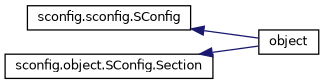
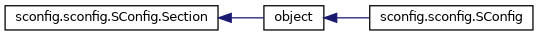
(231, 34) -> (353, 18)
(109, 66) -> (112, 18)
